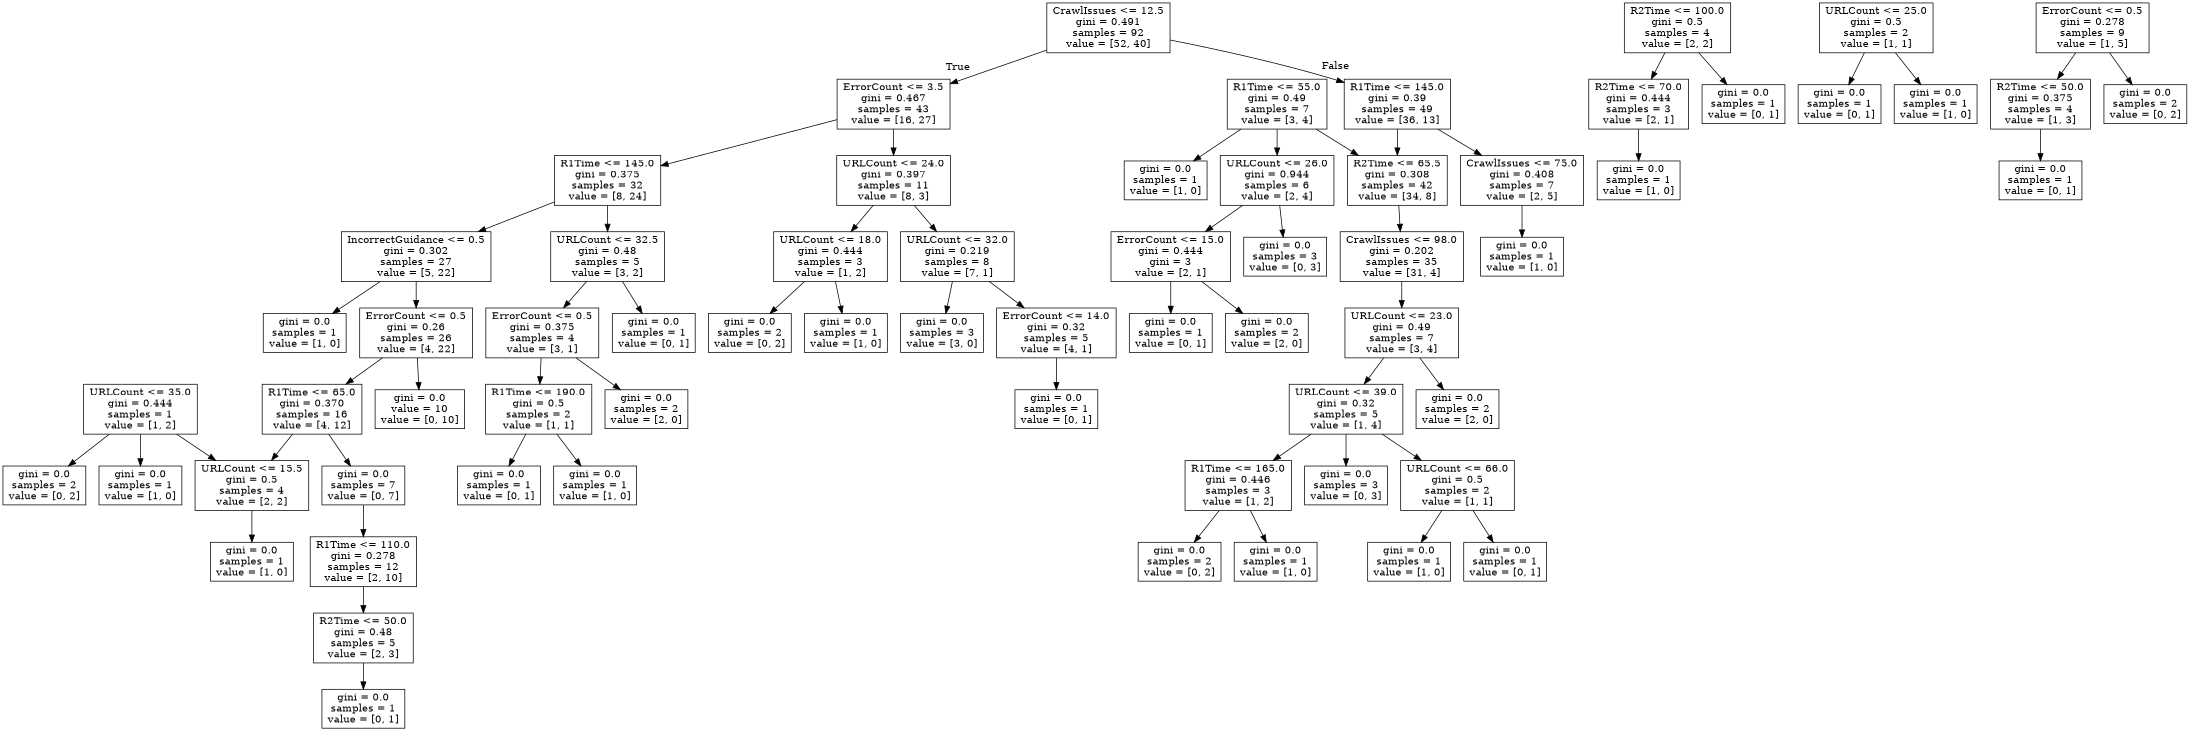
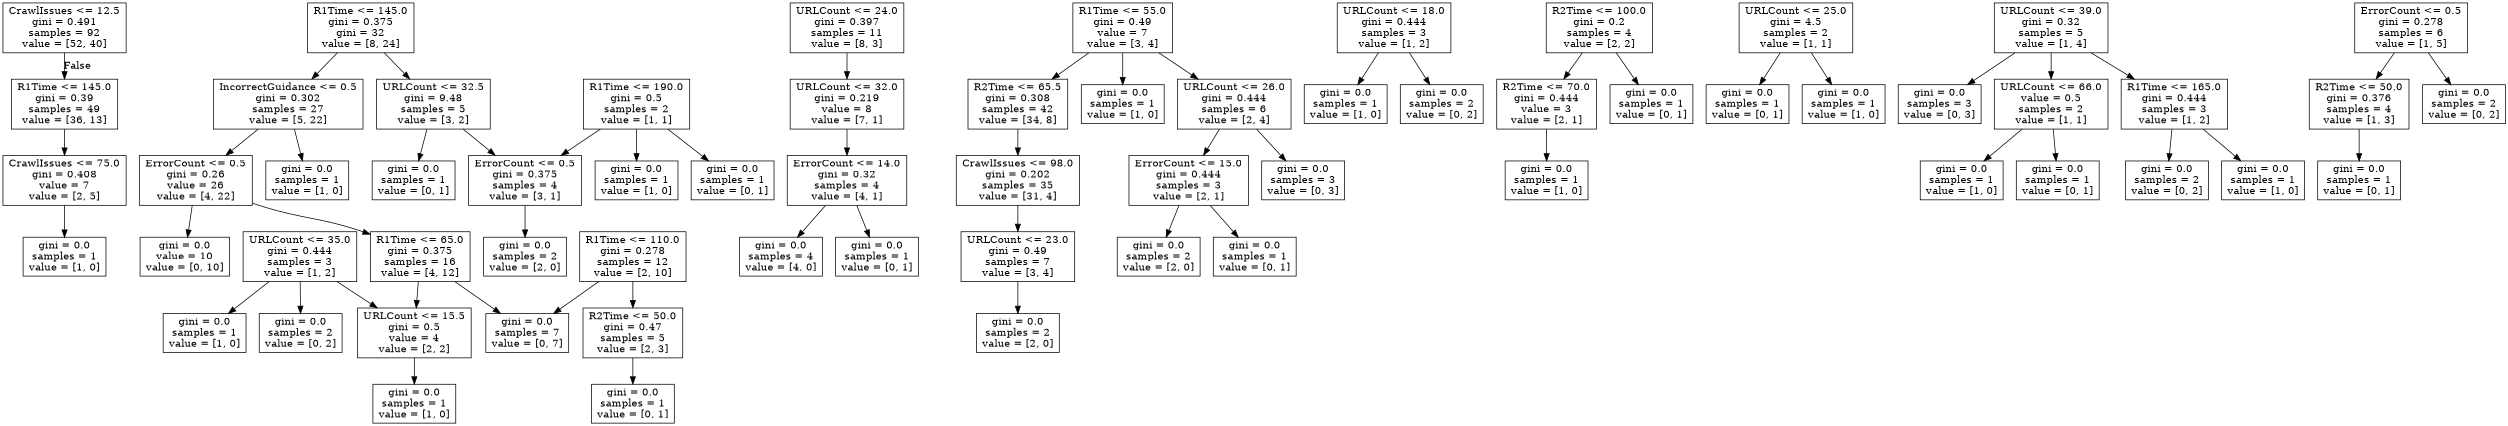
(1677, 28) -> (1599, 28)
(1876, 28) -> (1796, 28)
(2093, 28) -> (2411, 28)
(894, 104) -> none
(1277, 104) -> (1123, 28)
(1639, 104) -> (1547, 104)
(2040, 104) -> (2359, 104)
(1397, 138) -> none
(608, 180) -> (361, 28)
(1277, 180) -> (1234, 104)
(1522, 180) -> (65, 180)
(864, 216) -> none
(608, 257) -> (433, 104)
none -> (781, 257)
(957, 257) -> (847, 104)
(1171, 257) -> (1189, 180)
(416, 333) -> (196, 180)
(942, 333) -> none
(1056, 333) -> (847, 180)
(541, 367) -> (584, 140)
(1376, 368) -> none
(140, 409) -> (300, 257)
(312, 409) -> (420, 257)
(252, 485) -> (414, 333)
(1238, 485) -> (2174, 104)
(1458, 485) -> (2051, 104)
(363, 517) -> (579, 295)
(363, 638) -> (633, 333)
